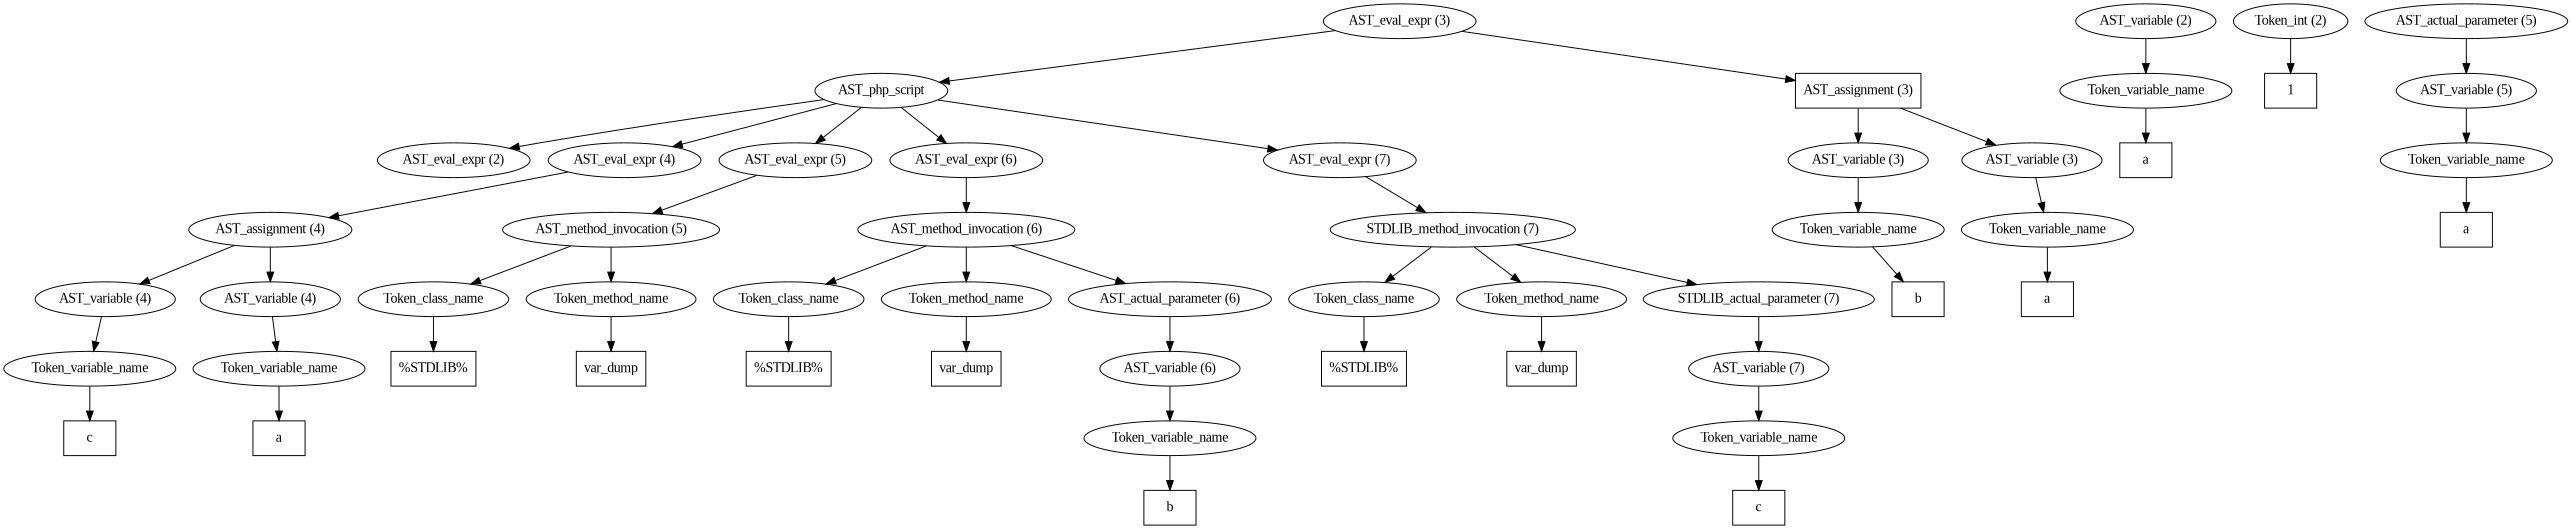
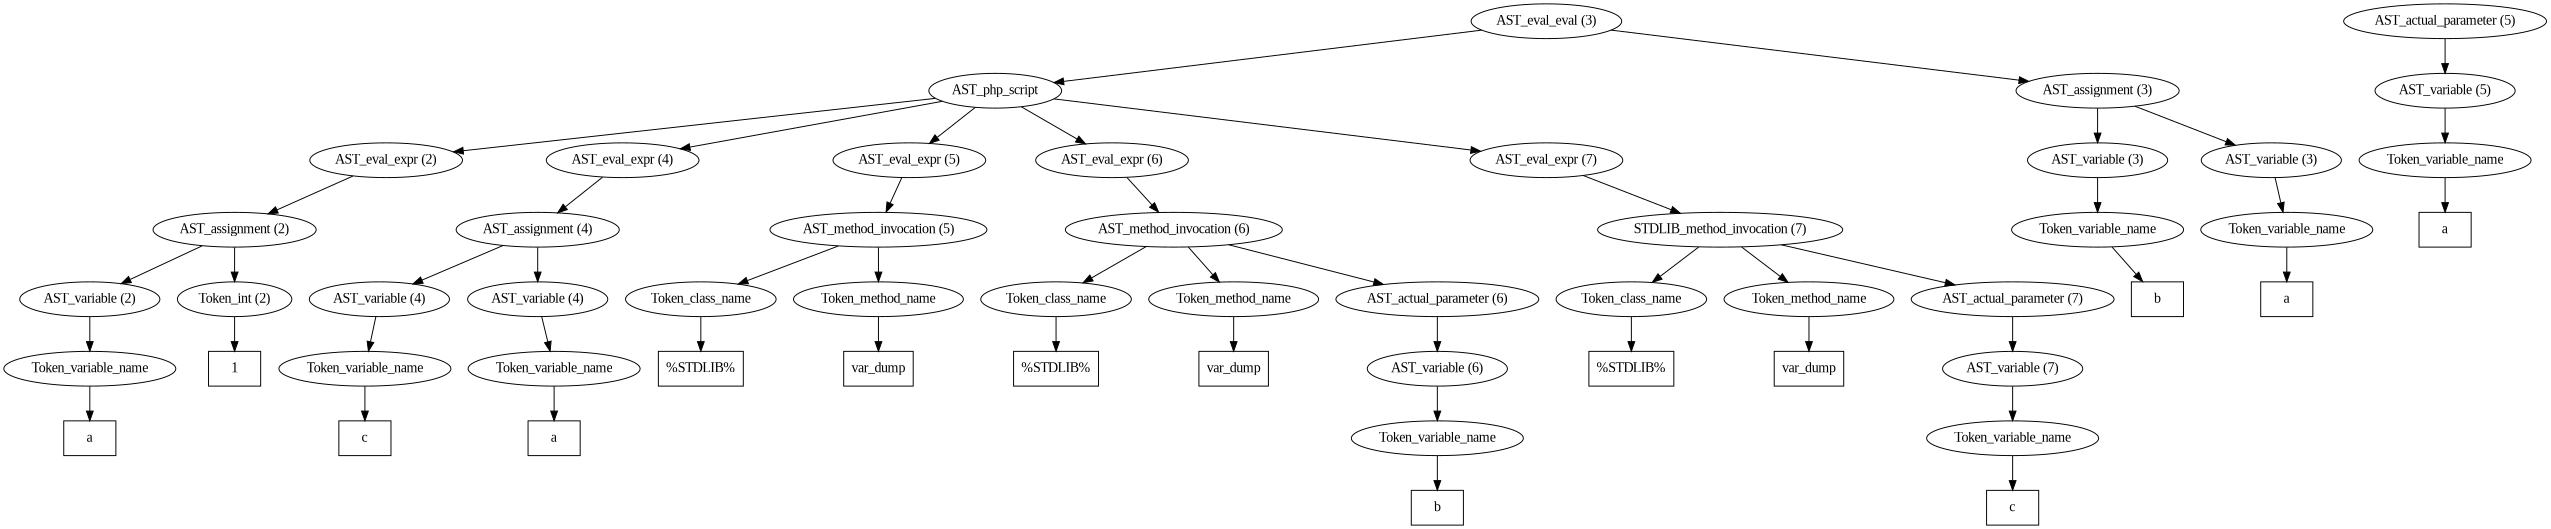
(1400, 21) -> (1546, 21)
(1858, 91) -> (2098, 91)
none -> (235, 230)
(1759, 299) -> (2013, 299)
